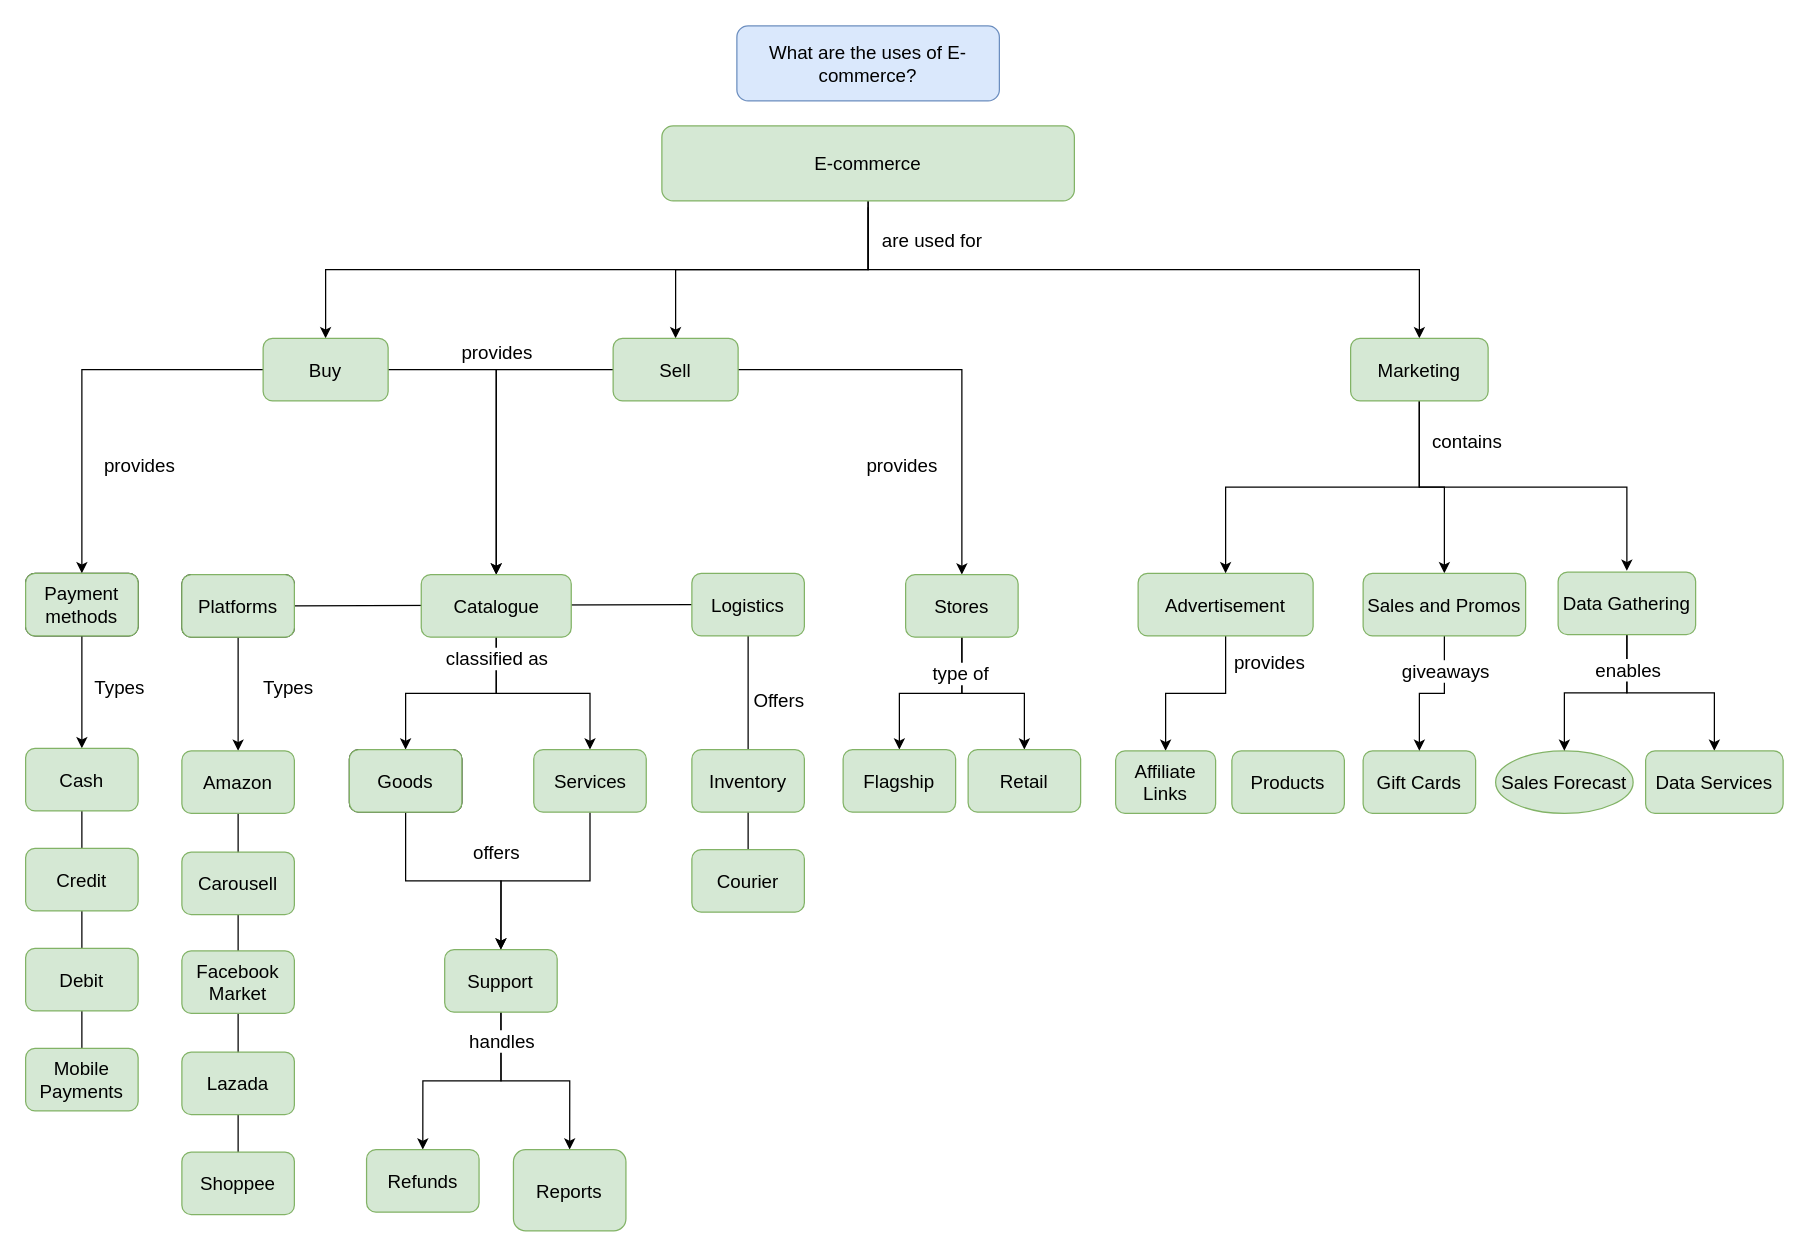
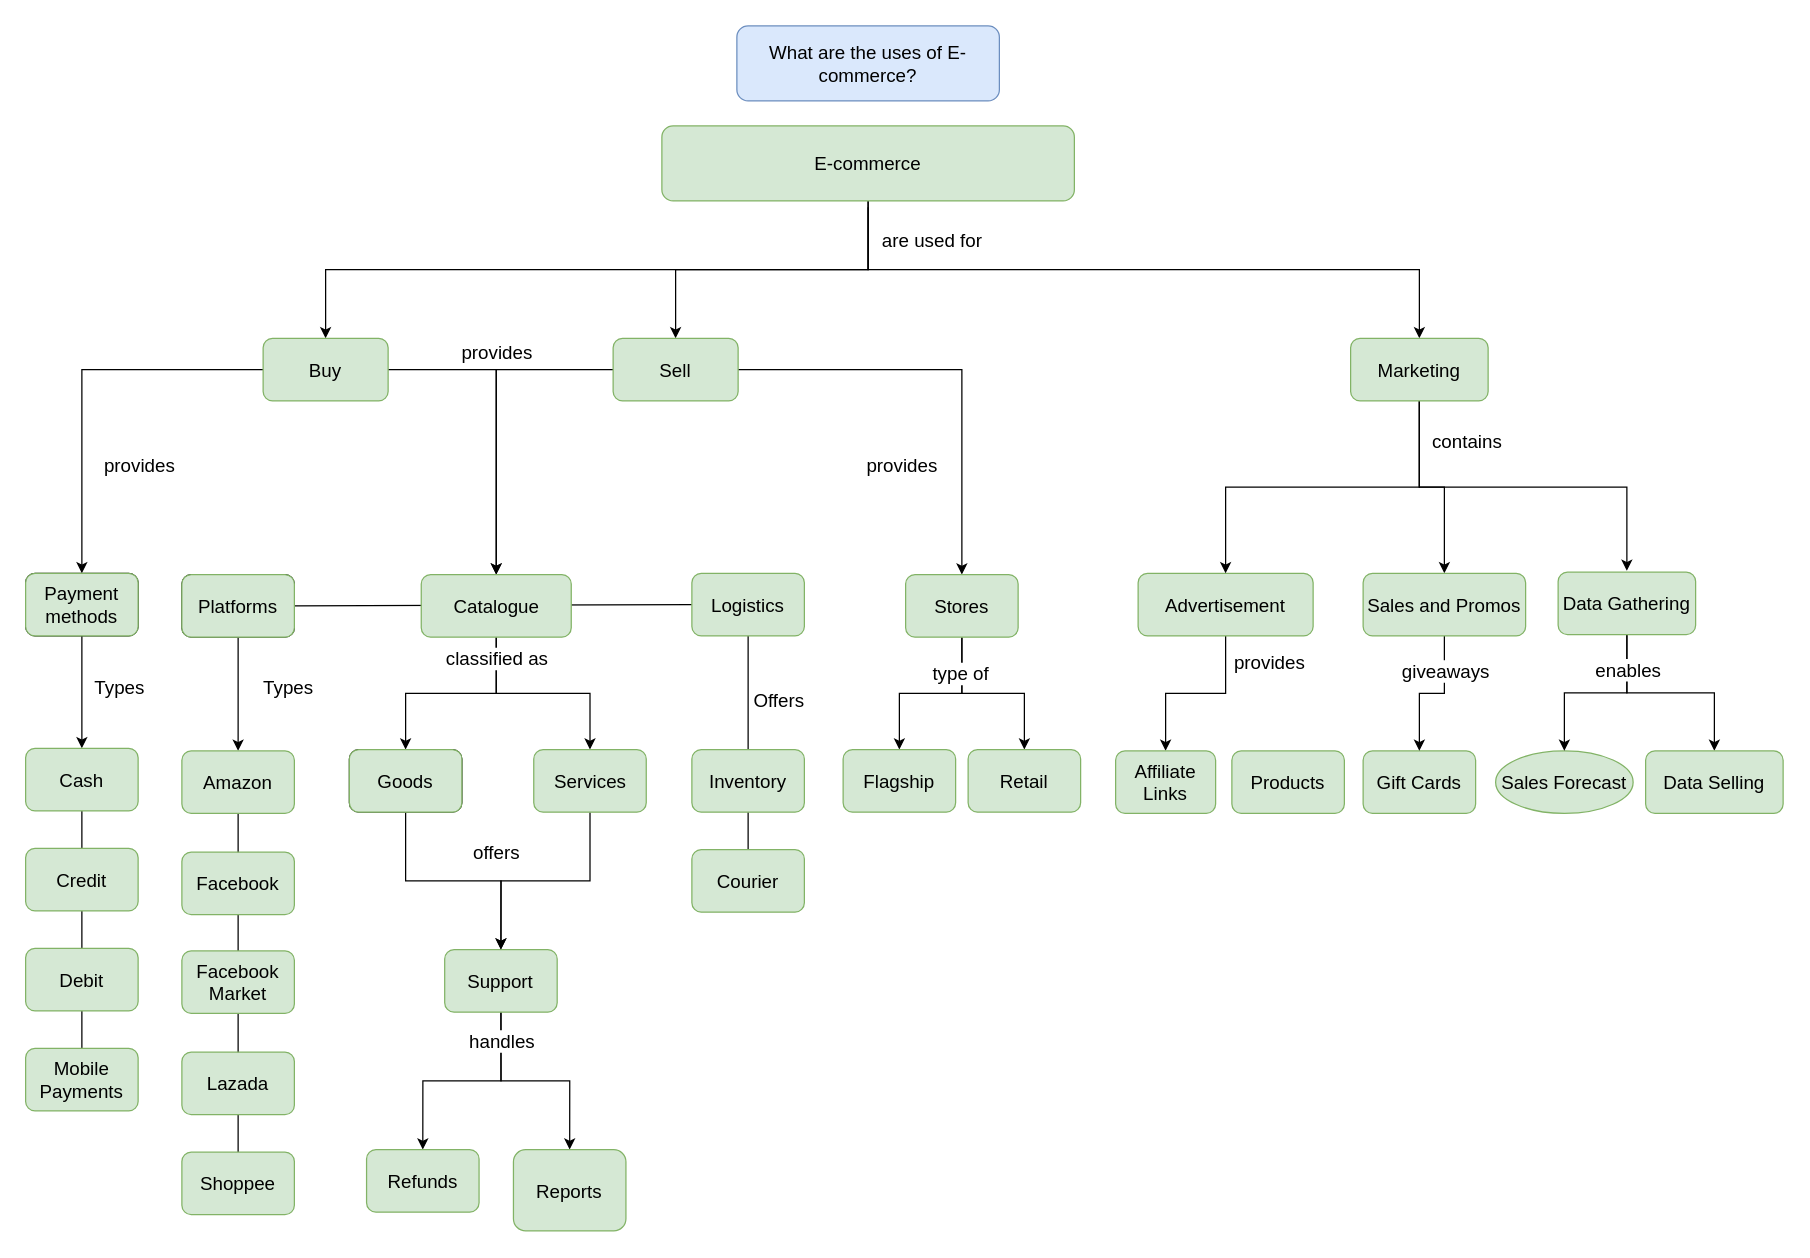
(1714, 782) -> (1714, 782)
(238, 883) -> (238, 883)
